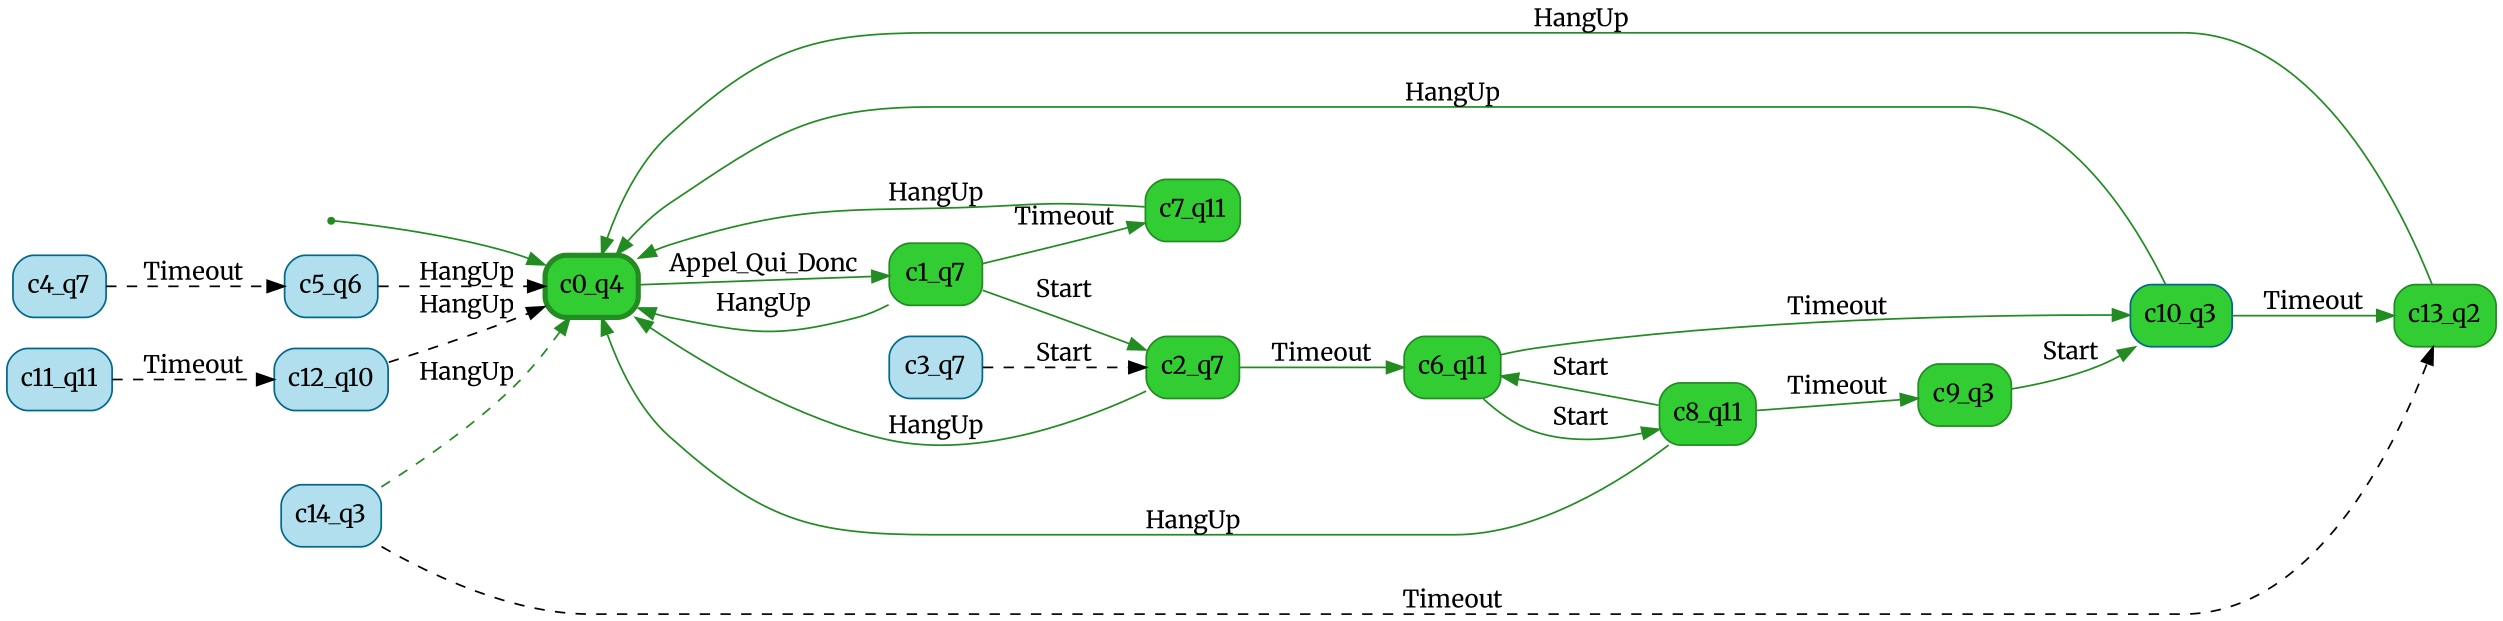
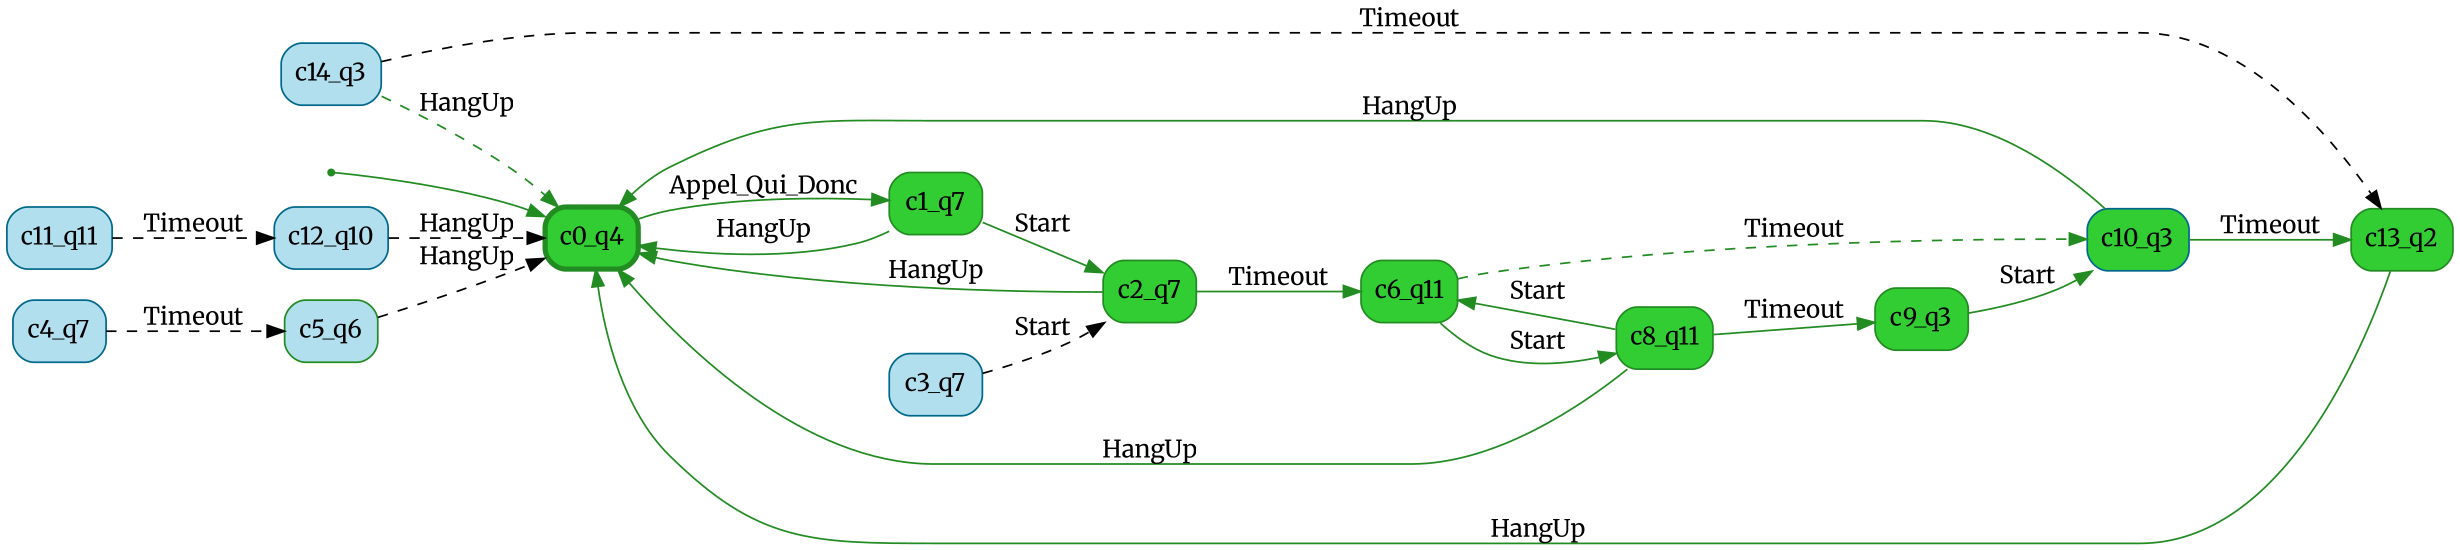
(1193, 210) -> none
(331, 286) -> (331, 331)
(1806, 323) -> (1763, 247)
